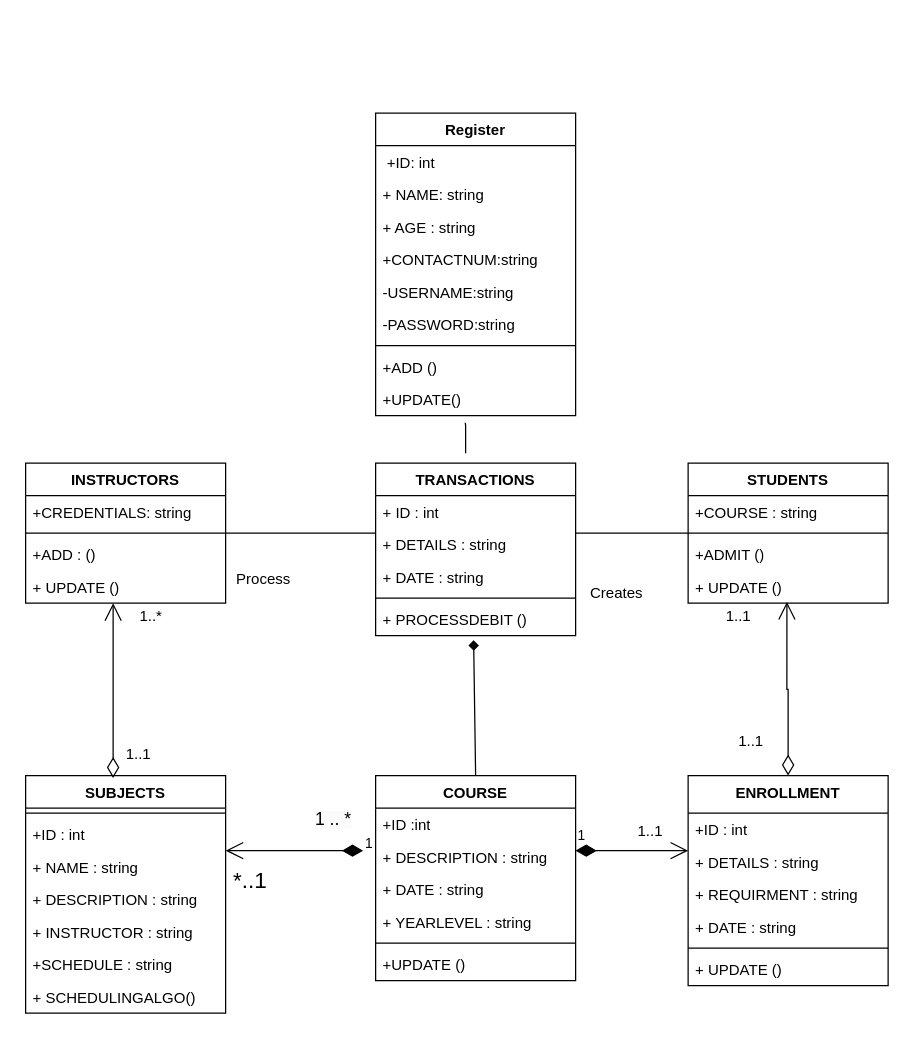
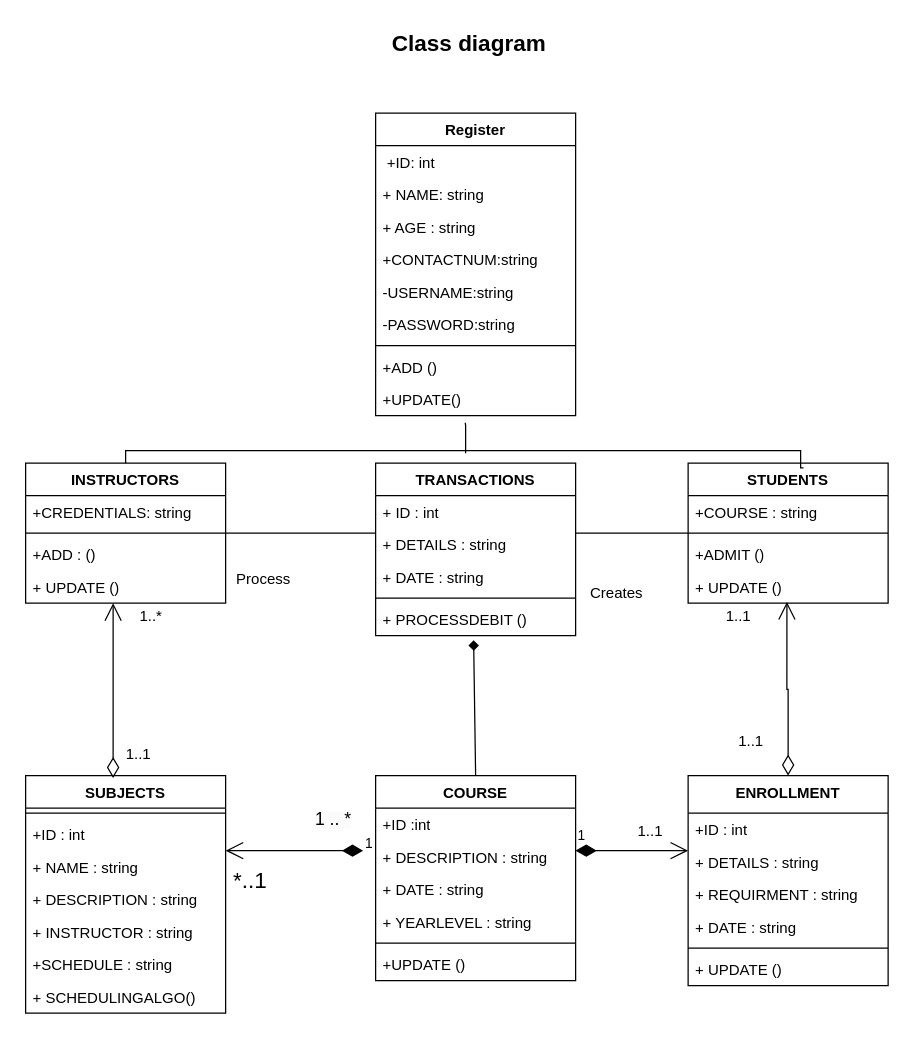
none -> (469, 44)
none -> (467, 451)
